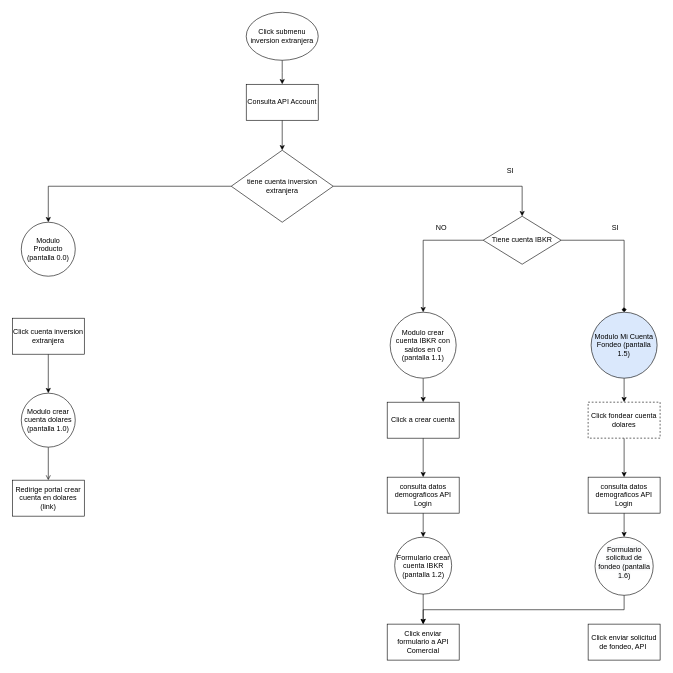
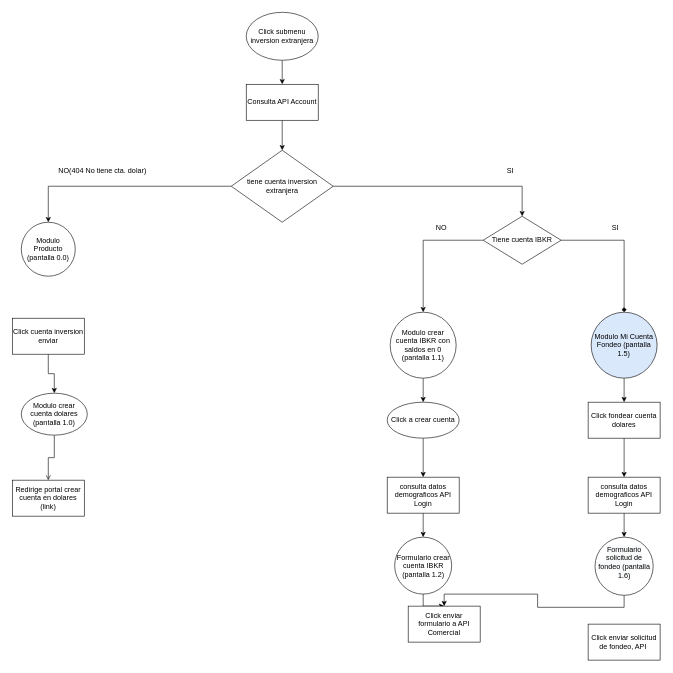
none -> (102, 171)
(48, 336) -> (48, 336)
(48, 420) -> (54, 414)
(423, 420) -> (423, 420)
(624, 420) -> (624, 420)
(423, 642) -> (444, 624)
